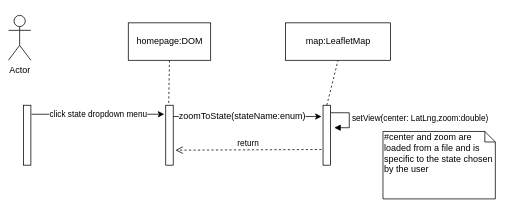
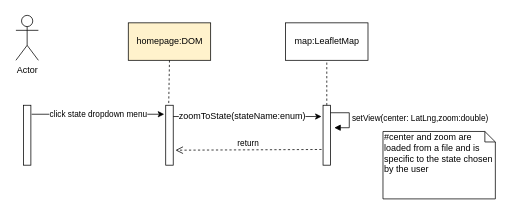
(19, 38) -> (27, 38)
(169, 42) -> (169, 42)
(338, 42) -> (327, 42)
